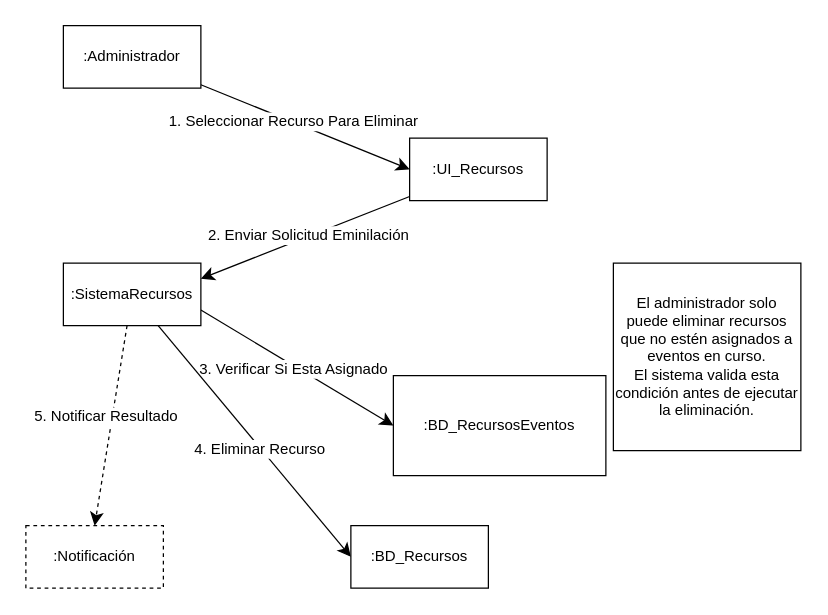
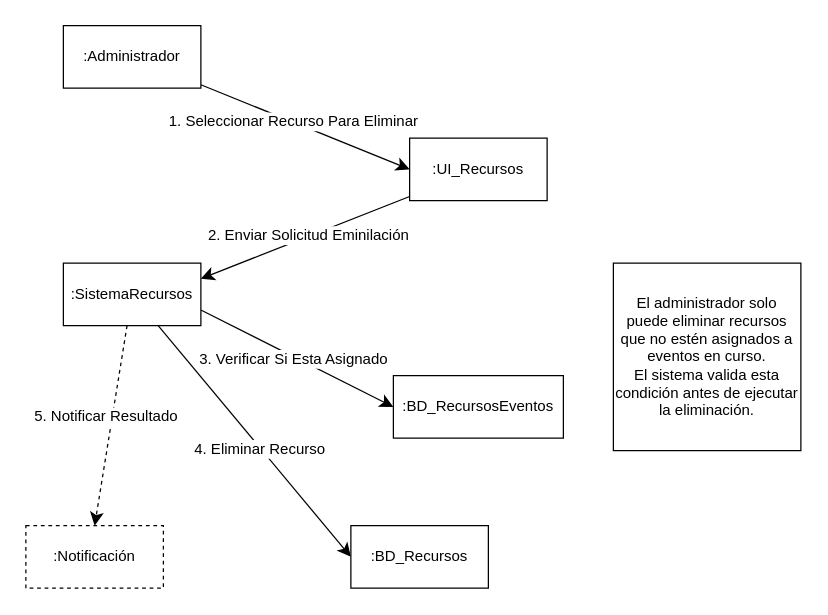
(499, 426) -> (478, 407)
